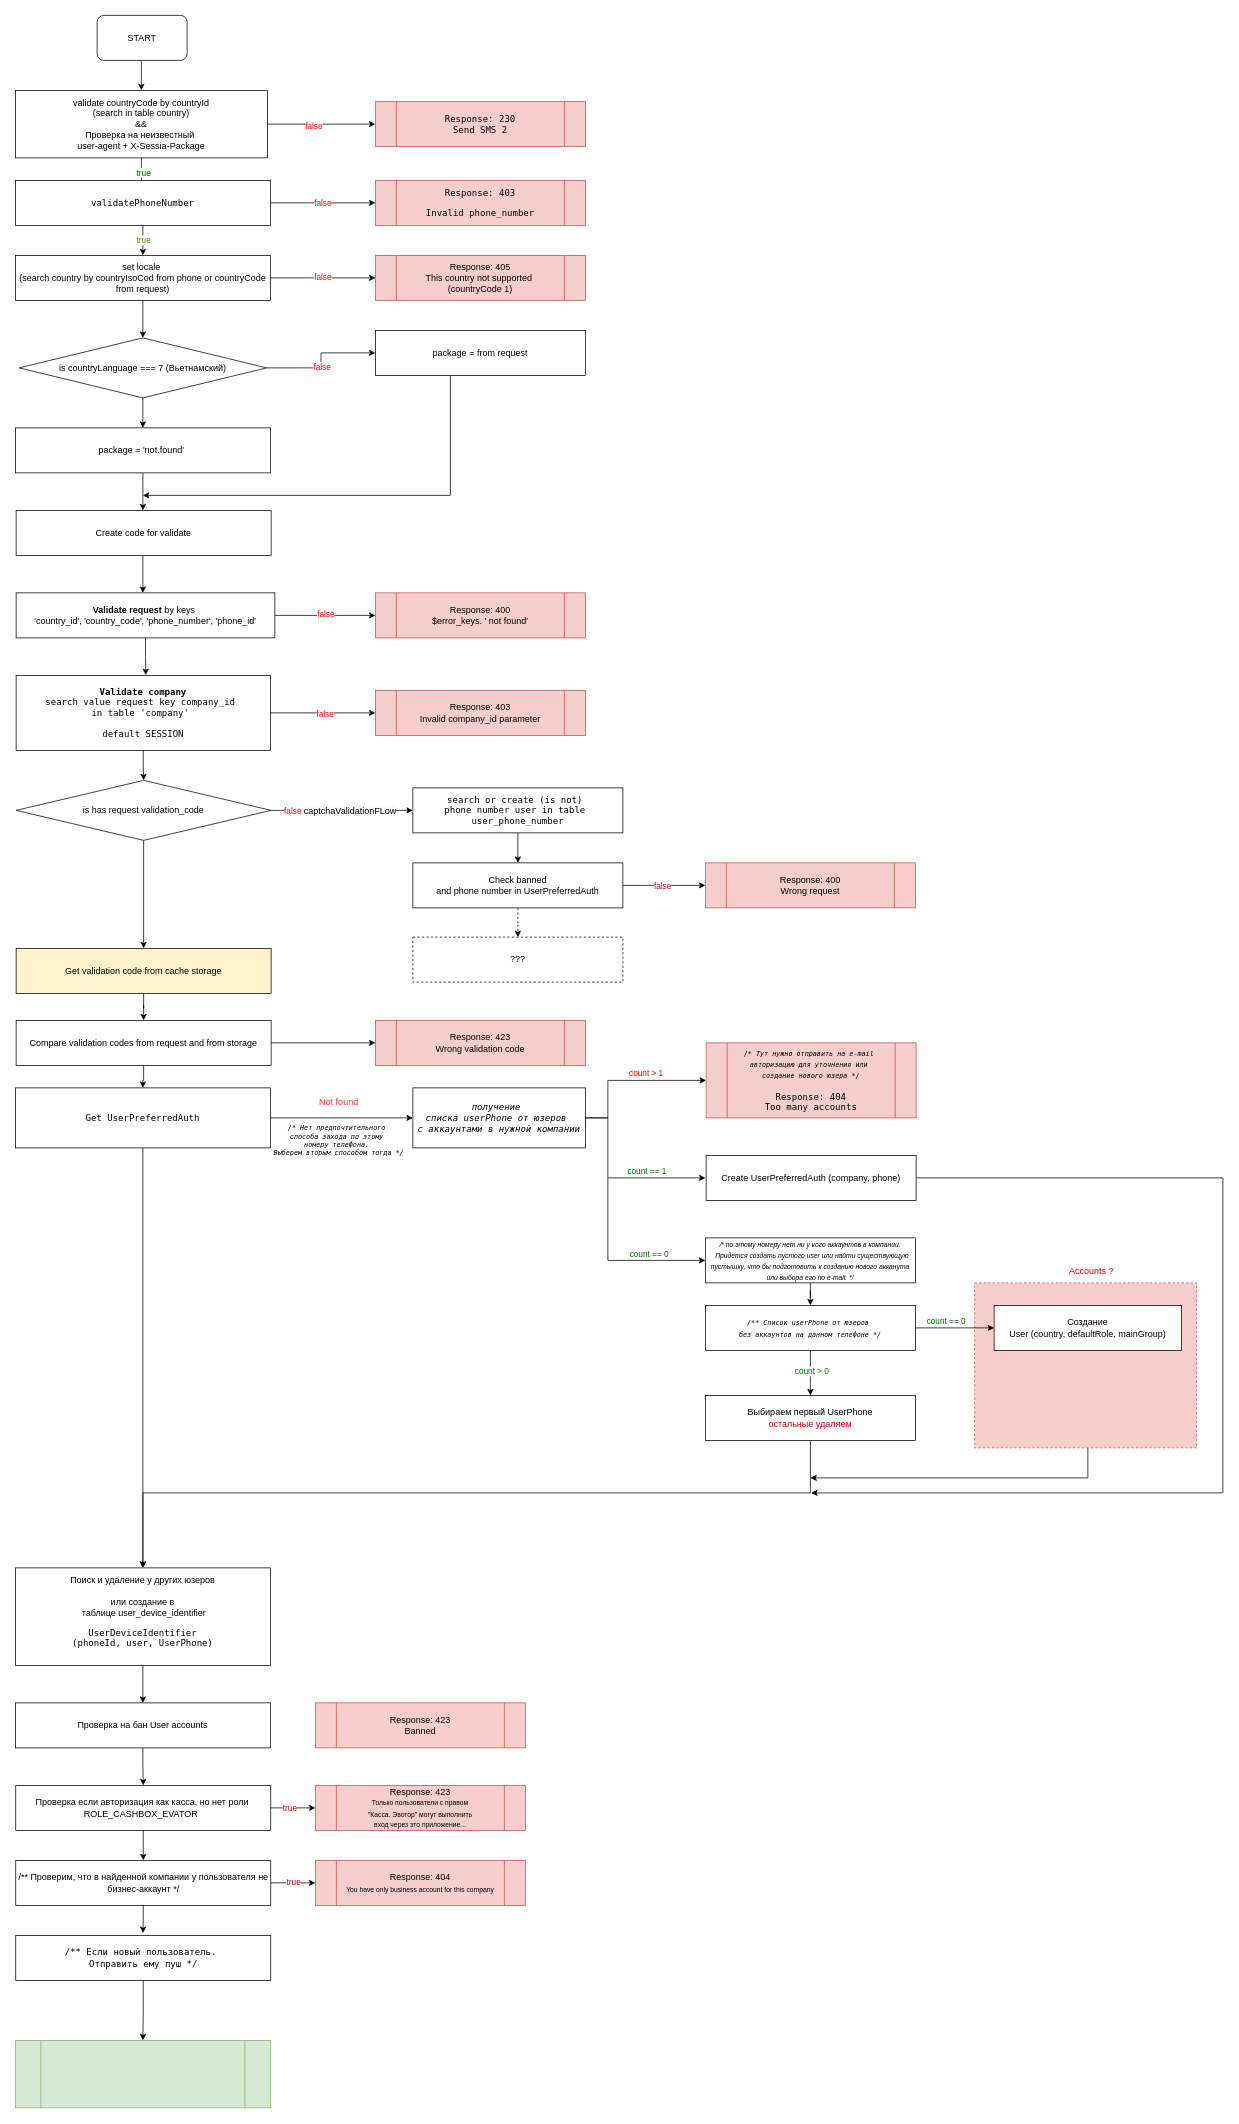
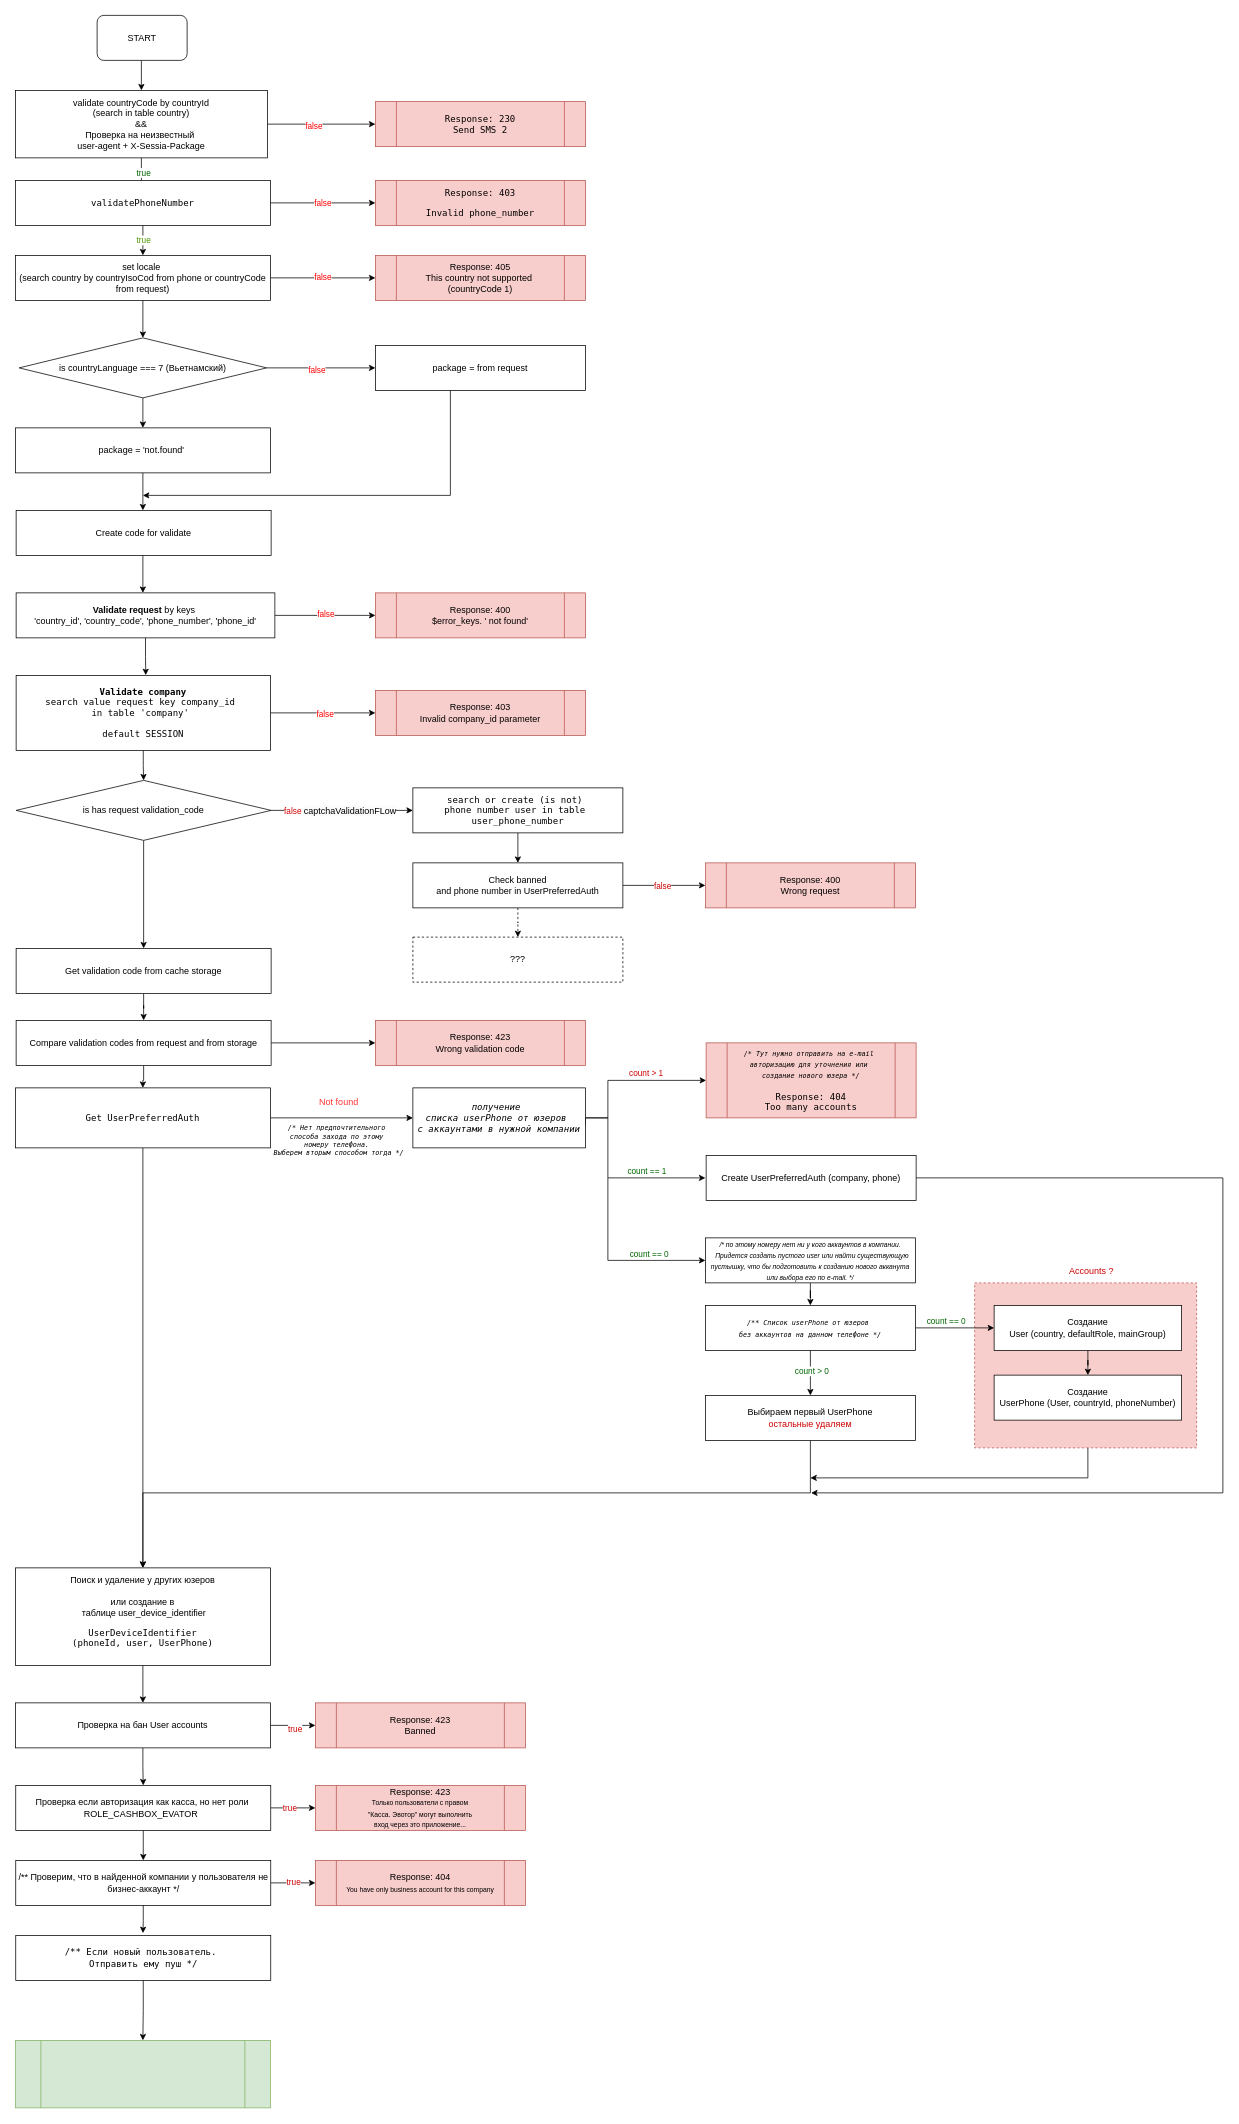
(480, 353) -> (480, 368)
(144, 971) -> (144, 971)
none -> (1088, 1361)
none -> (1088, 1398)
none -> (290, 1725)
